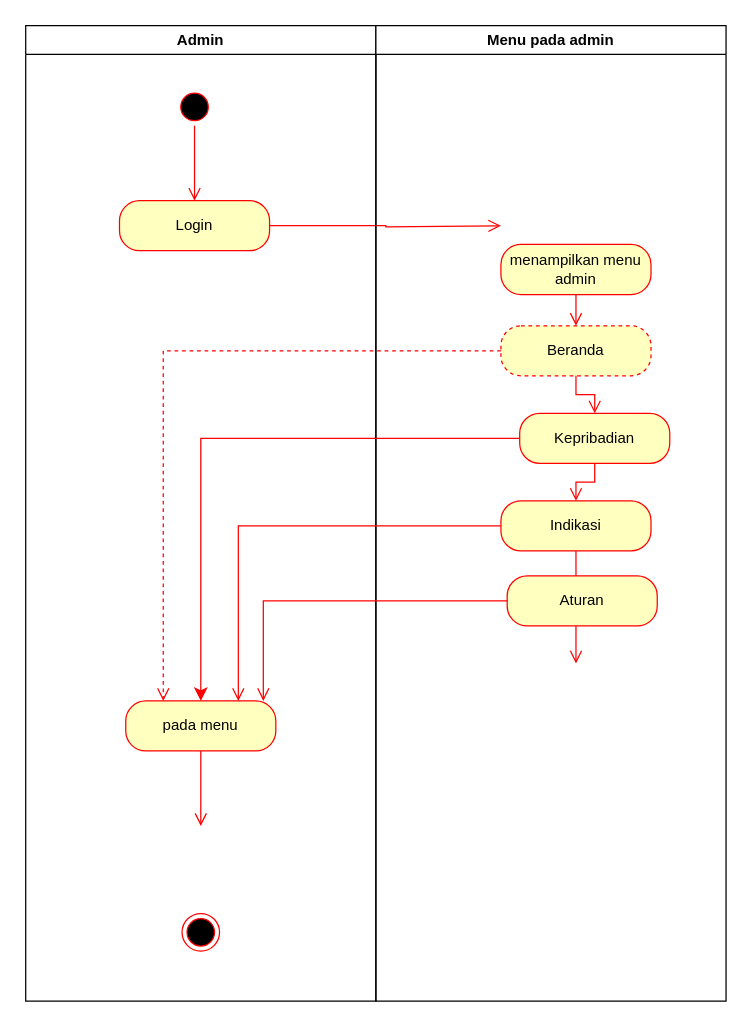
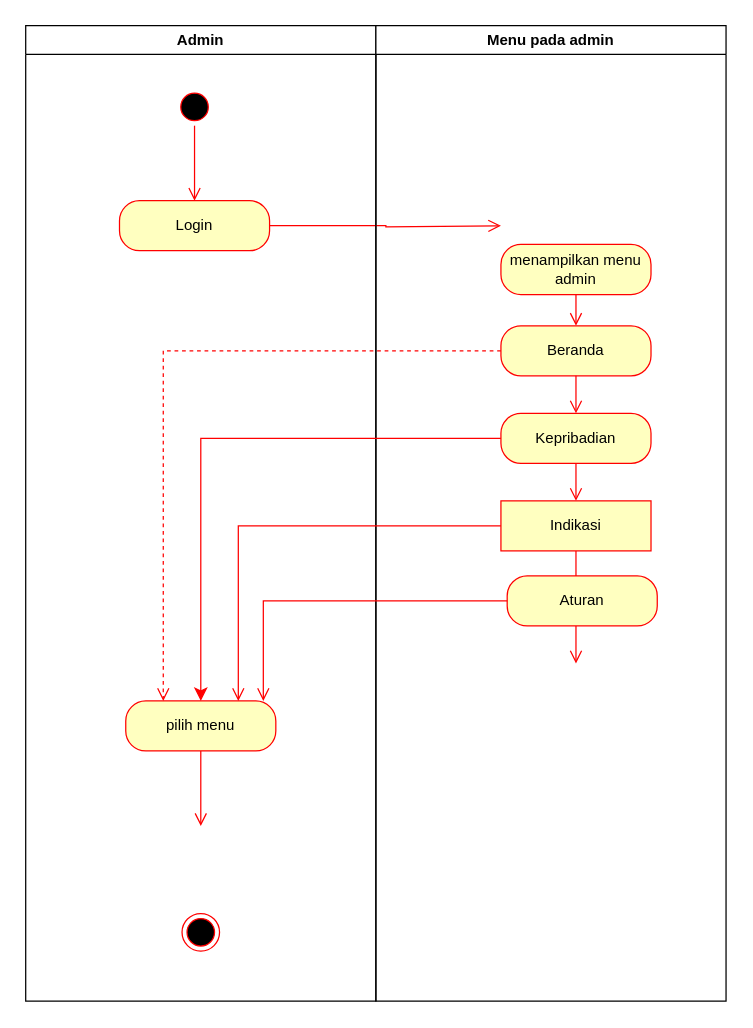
(576, 351) -> (576, 351)
(594, 438) -> (576, 438)
(576, 526) -> (576, 526)
(201, 726) -> (201, 726)
